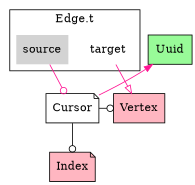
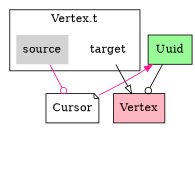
(75, 19) -> (75, 19)
(122, 76) -> (122, 76)
(103, 108) -> (156, 76)
(72, 167) -> none
